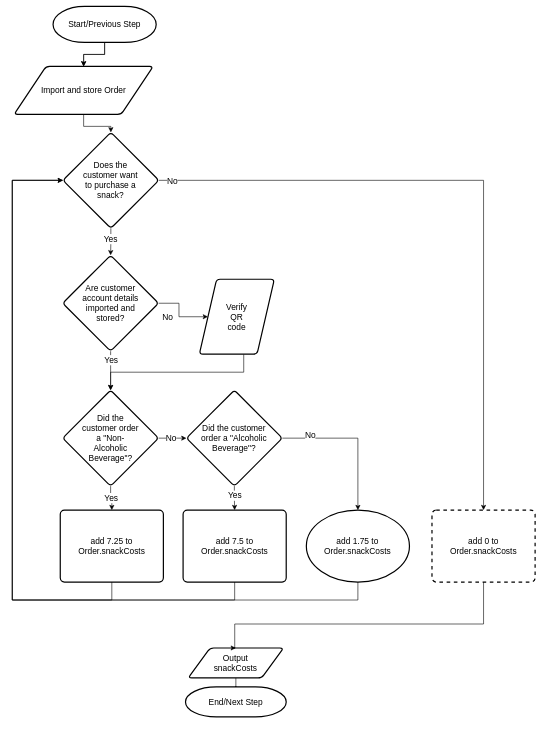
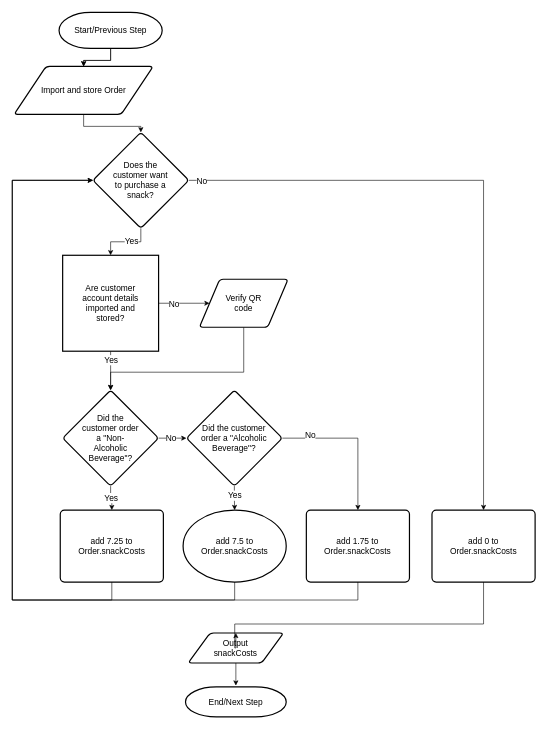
(105, 24) -> (111, 30)
(111, 180) -> (141, 180)
(111, 303) -> (111, 303)
(237, 317) -> (244, 303)
(235, 546) -> (235, 546)
(358, 546) -> (358, 546)
(484, 546) -> (484, 546)
(236, 663) -> (236, 648)
